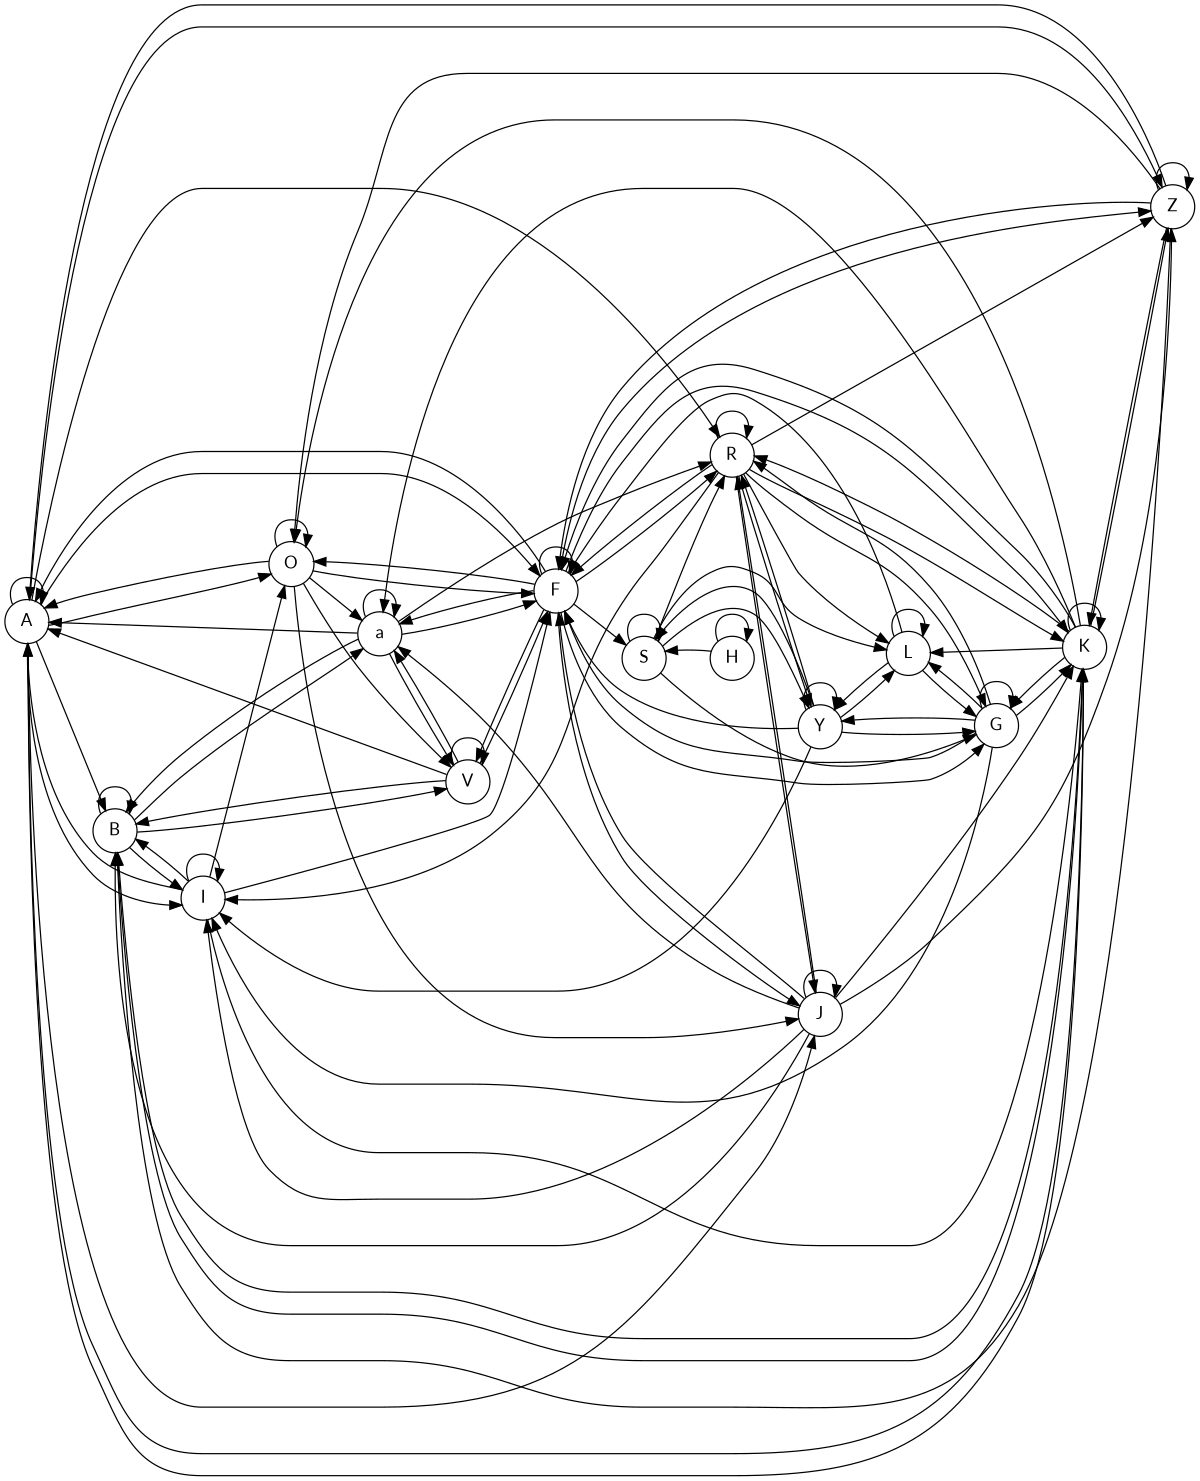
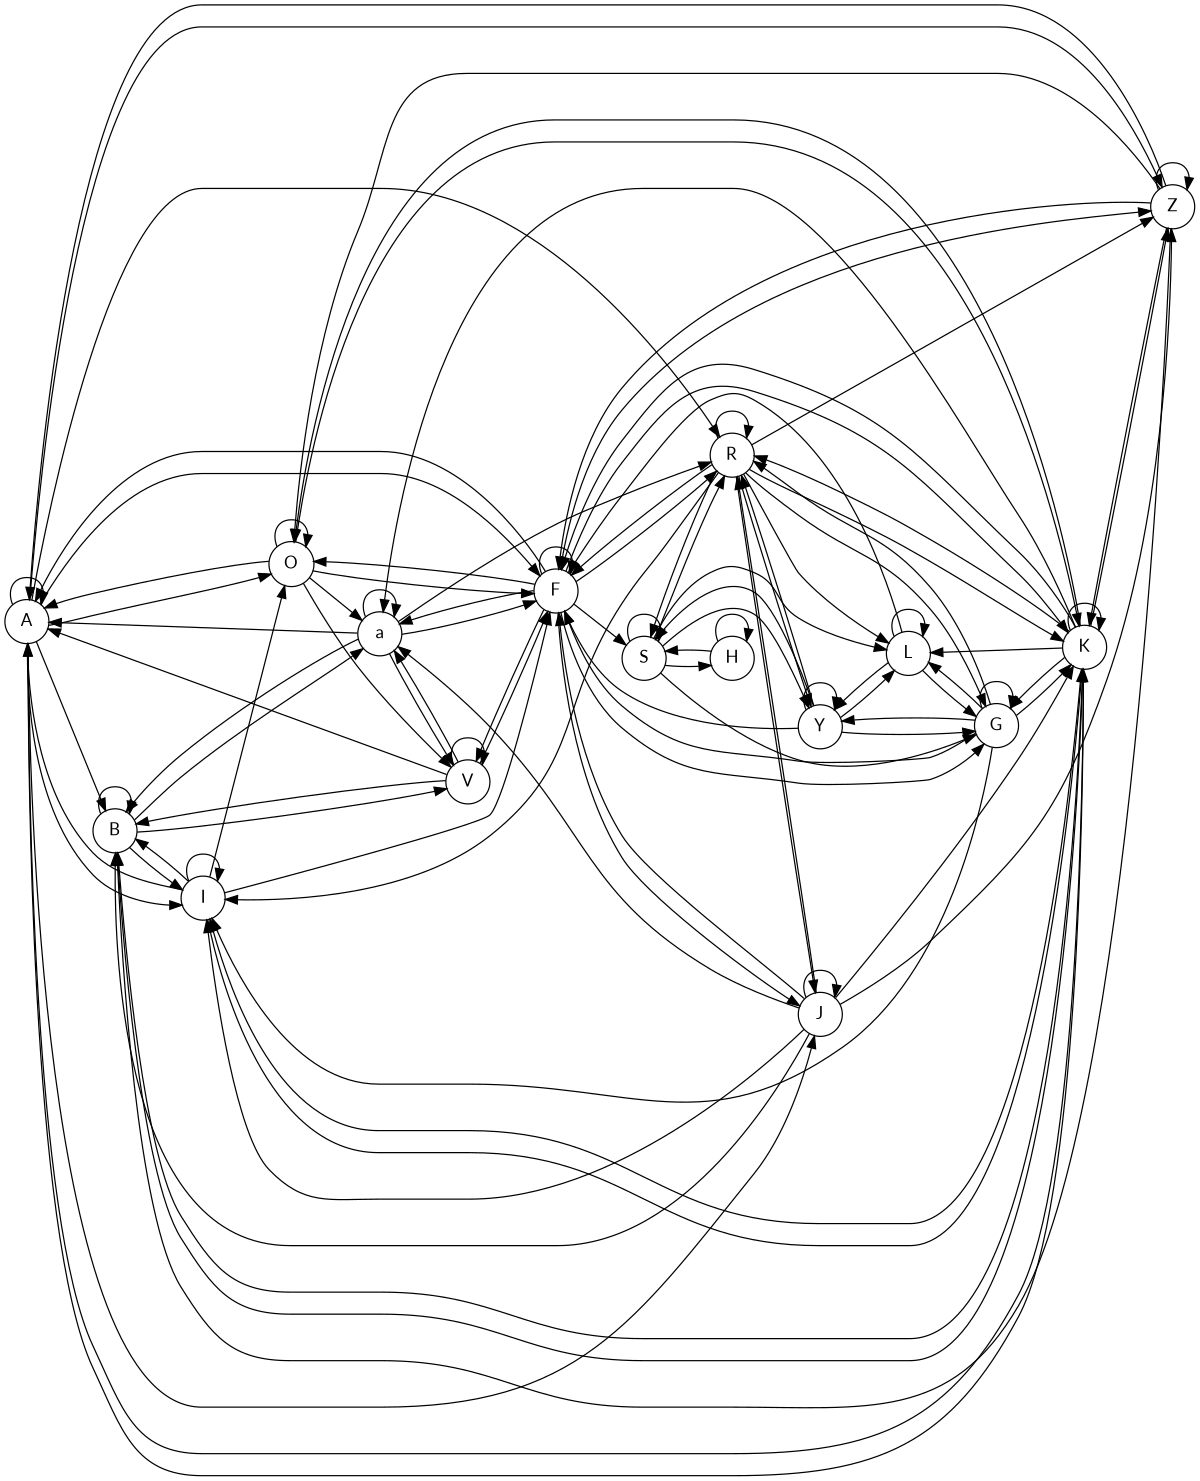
none -> (683, 547)
none -> (682, 666)
(413, 961) -> (700, 142)
(569, 989) -> (799, 1222)
